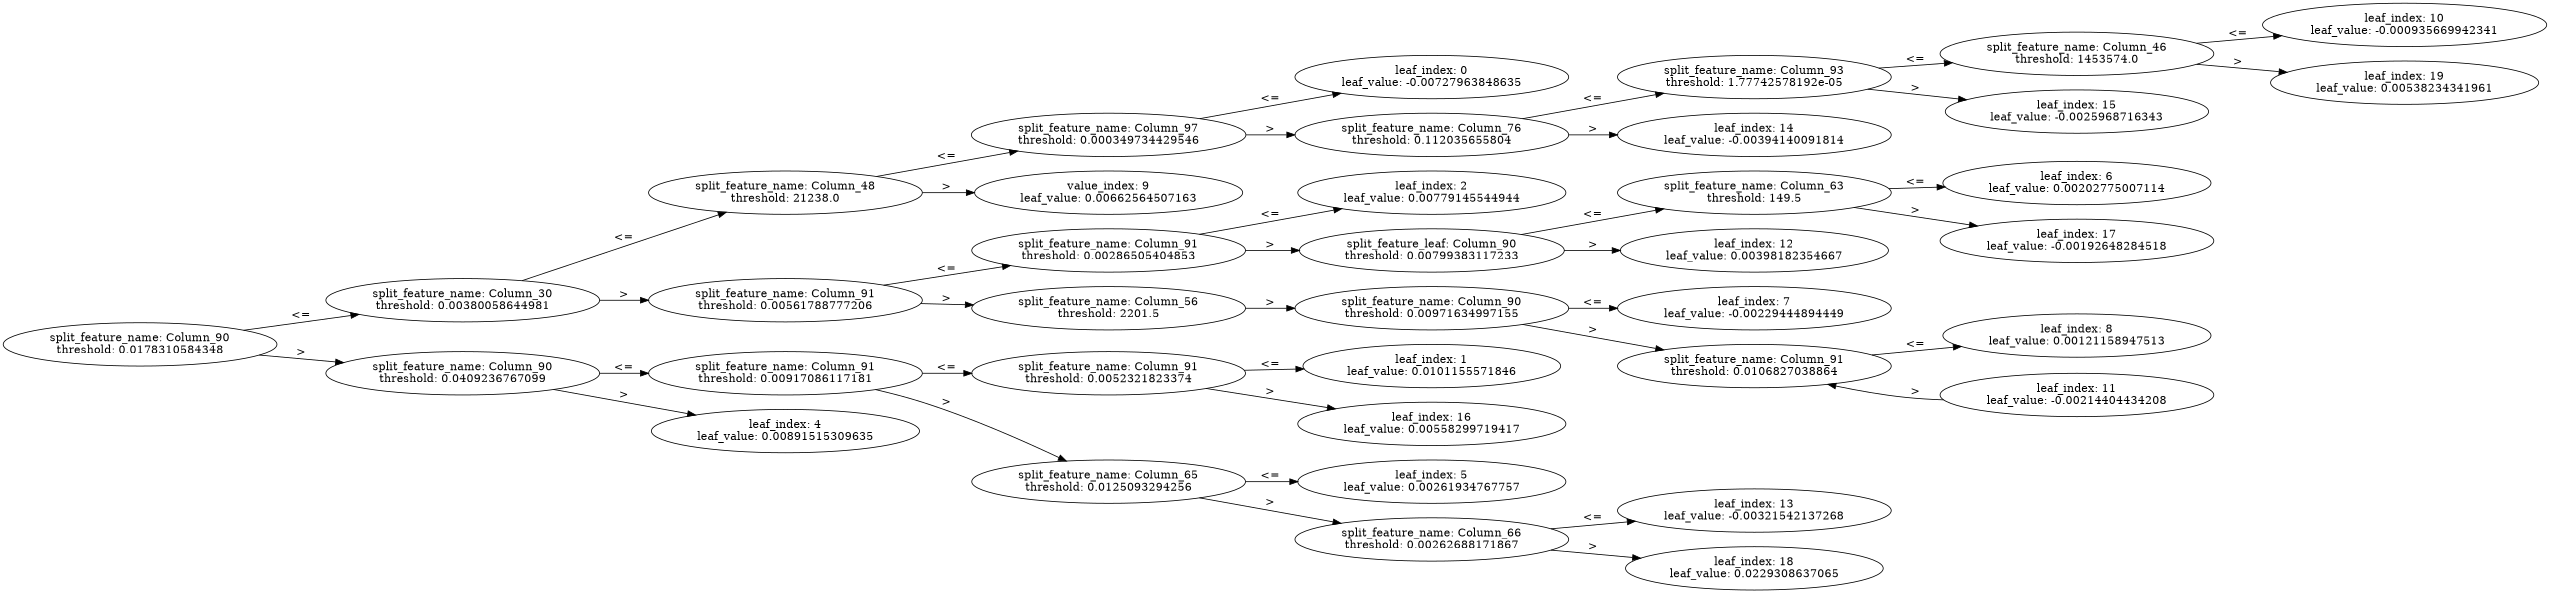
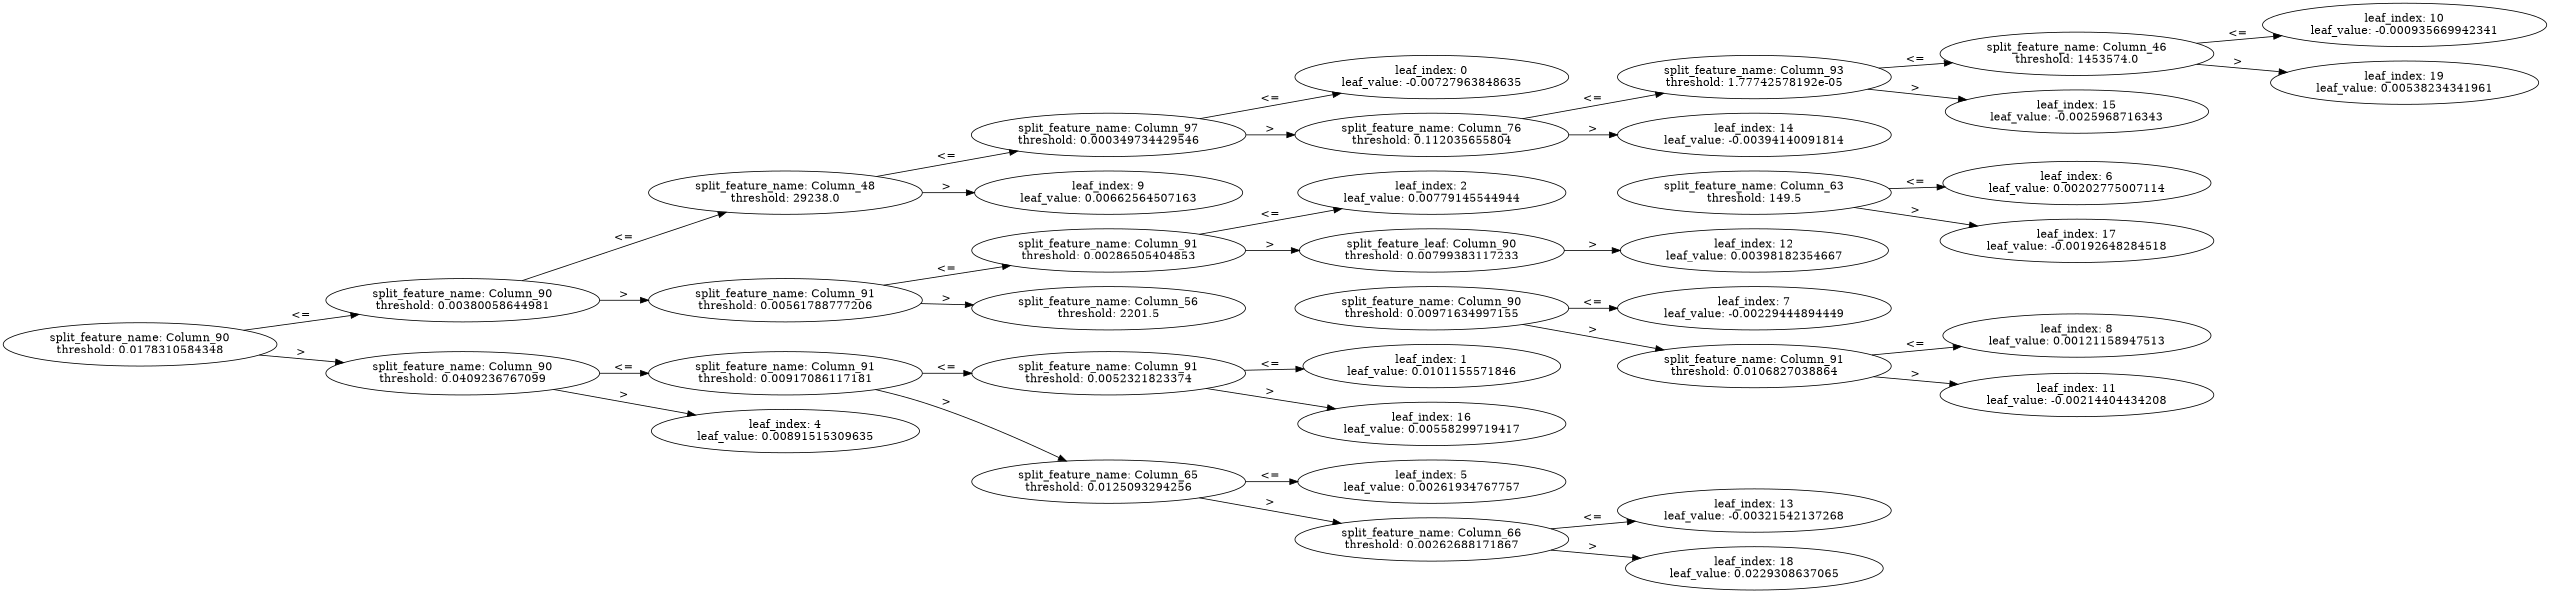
(785, 193) -> (785, 193)
(1109, 193) -> (1109, 193)
(1588, 222) -> none
(463, 300) -> (463, 300)
(1266, 308) -> none
(1889, 395) -> (1912, 380)
